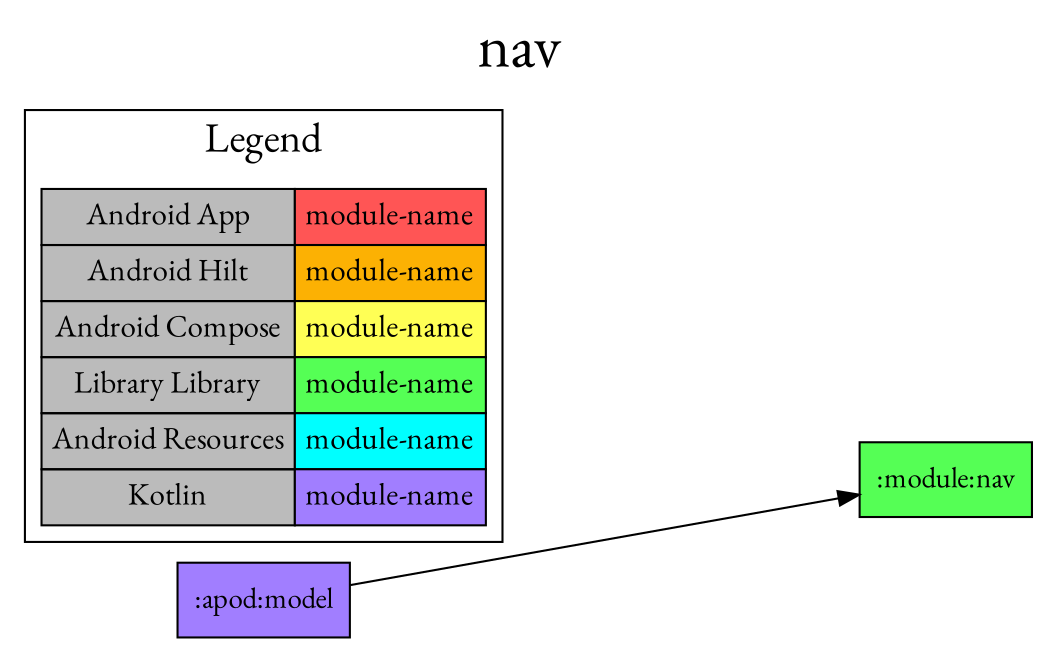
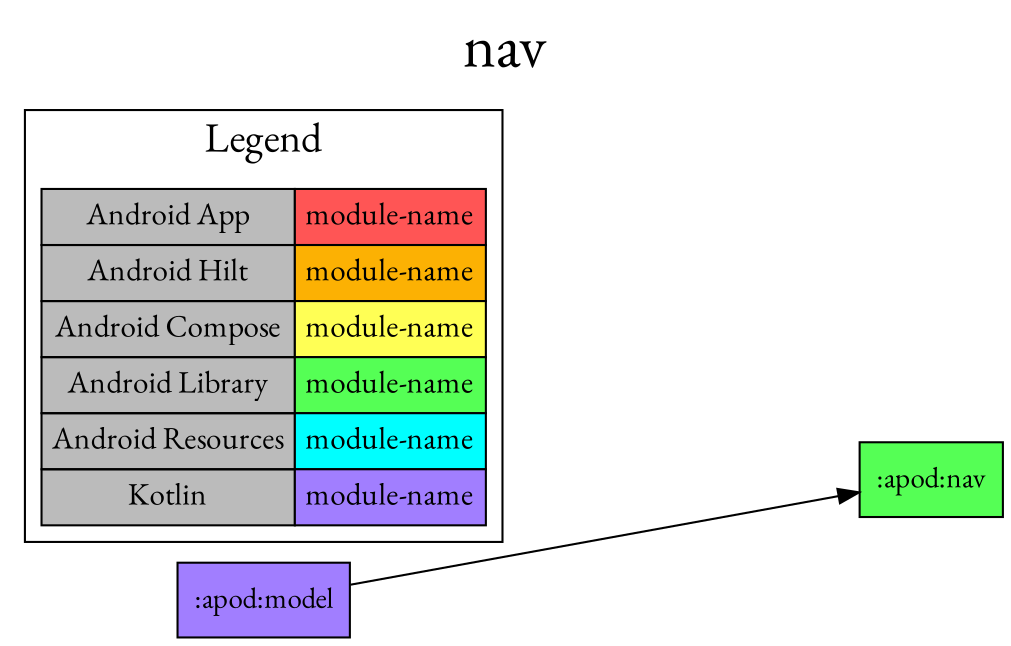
(168, 383) -> (168, 383)
(946, 480) -> (931, 480)
